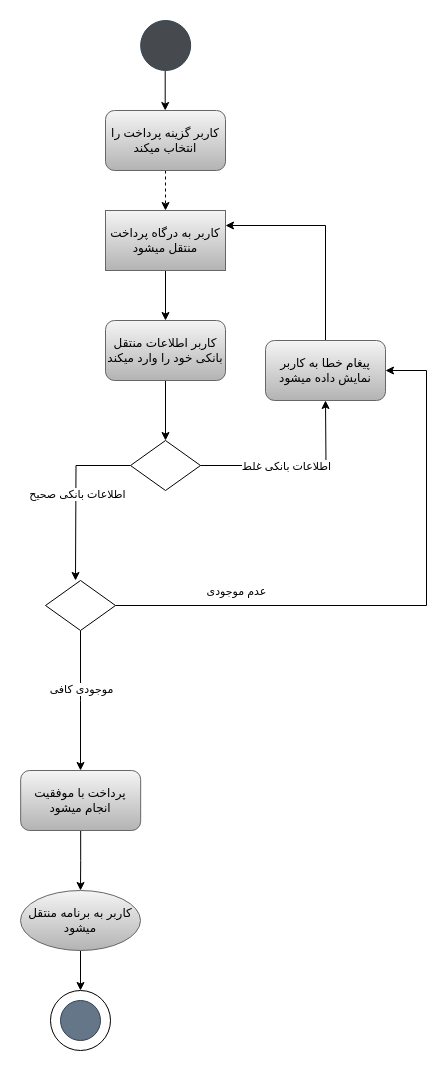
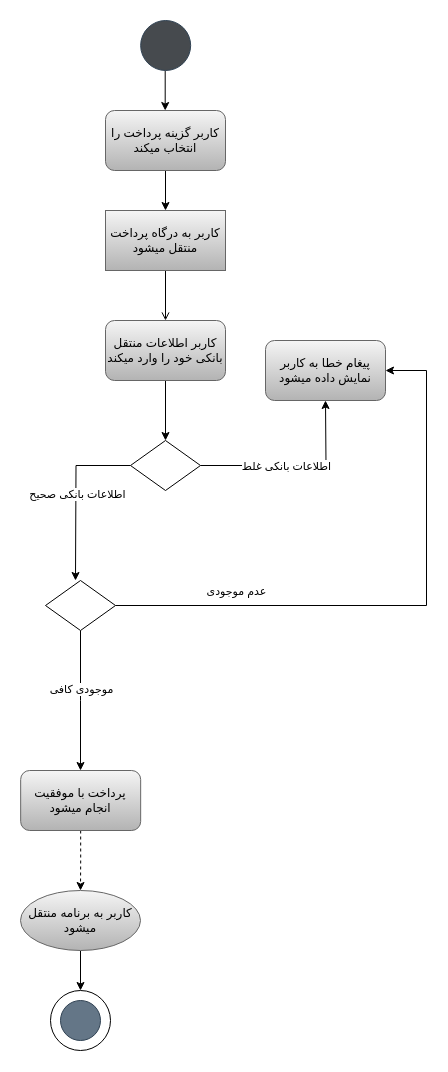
(166, 187) -> (166, 187)
(326, 237) -> none
(166, 312) -> (166, 313)
(81, 858) -> (81, 858)
